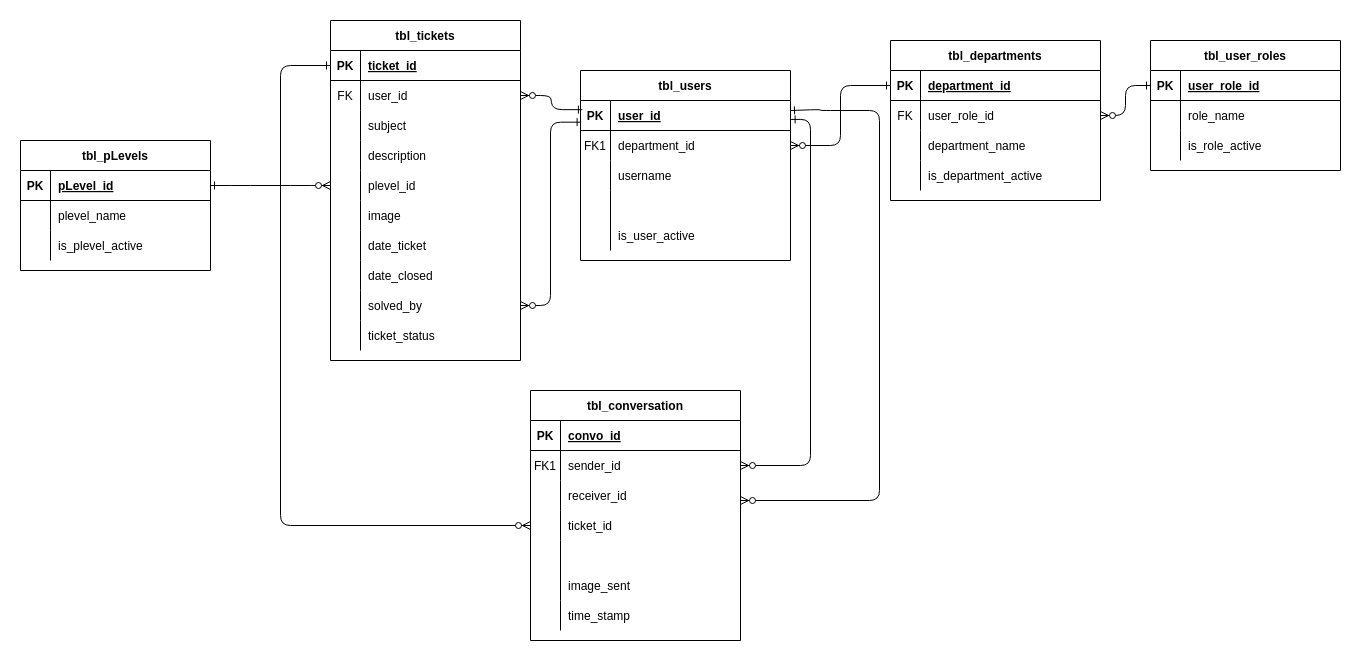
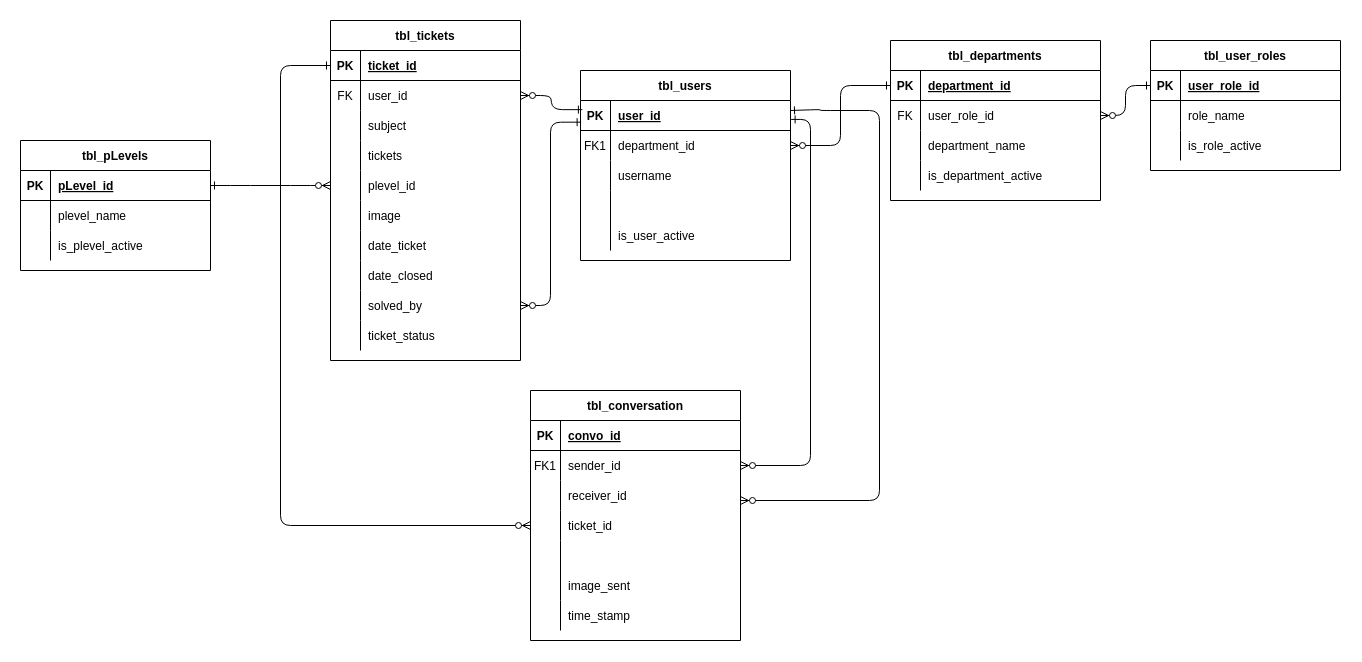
(402, 156) -> (390, 156)
